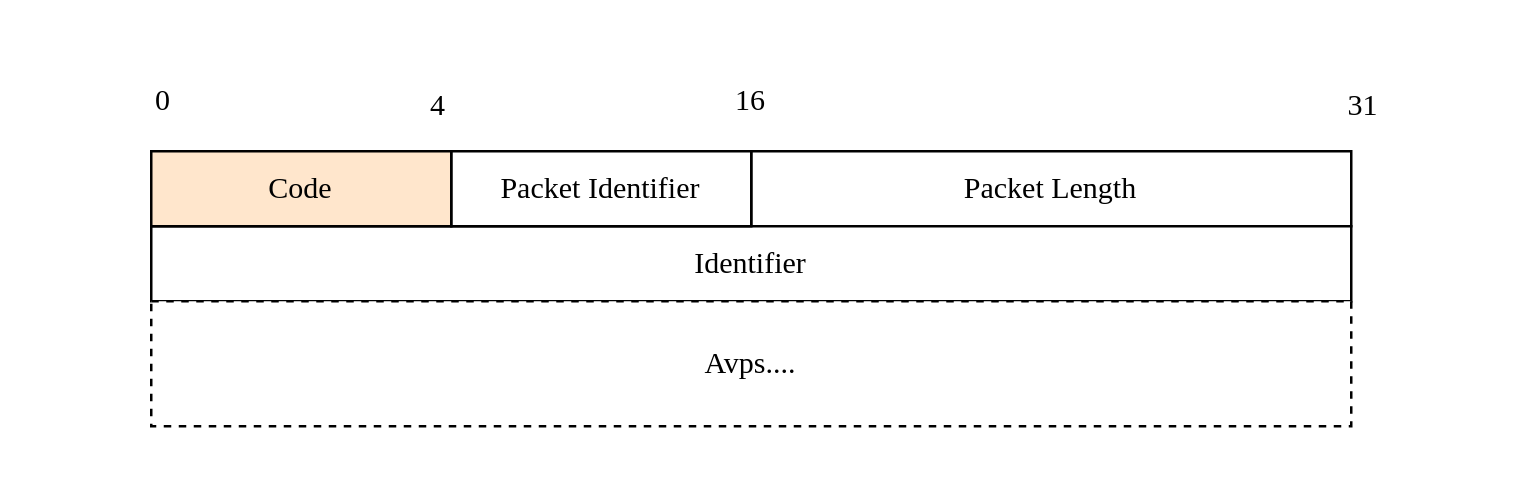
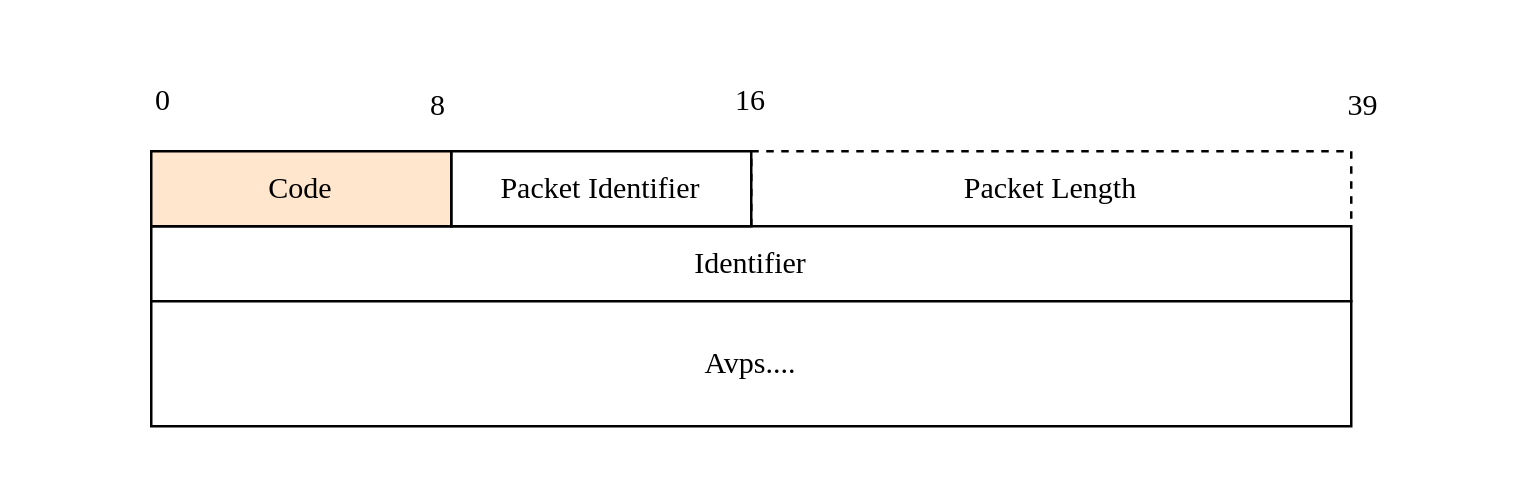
(439, 101) -> (439, 101)
(1364, 101) -> (1364, 101)
(1051, 189) -> (1051, 189)
(751, 364) -> (751, 364)
